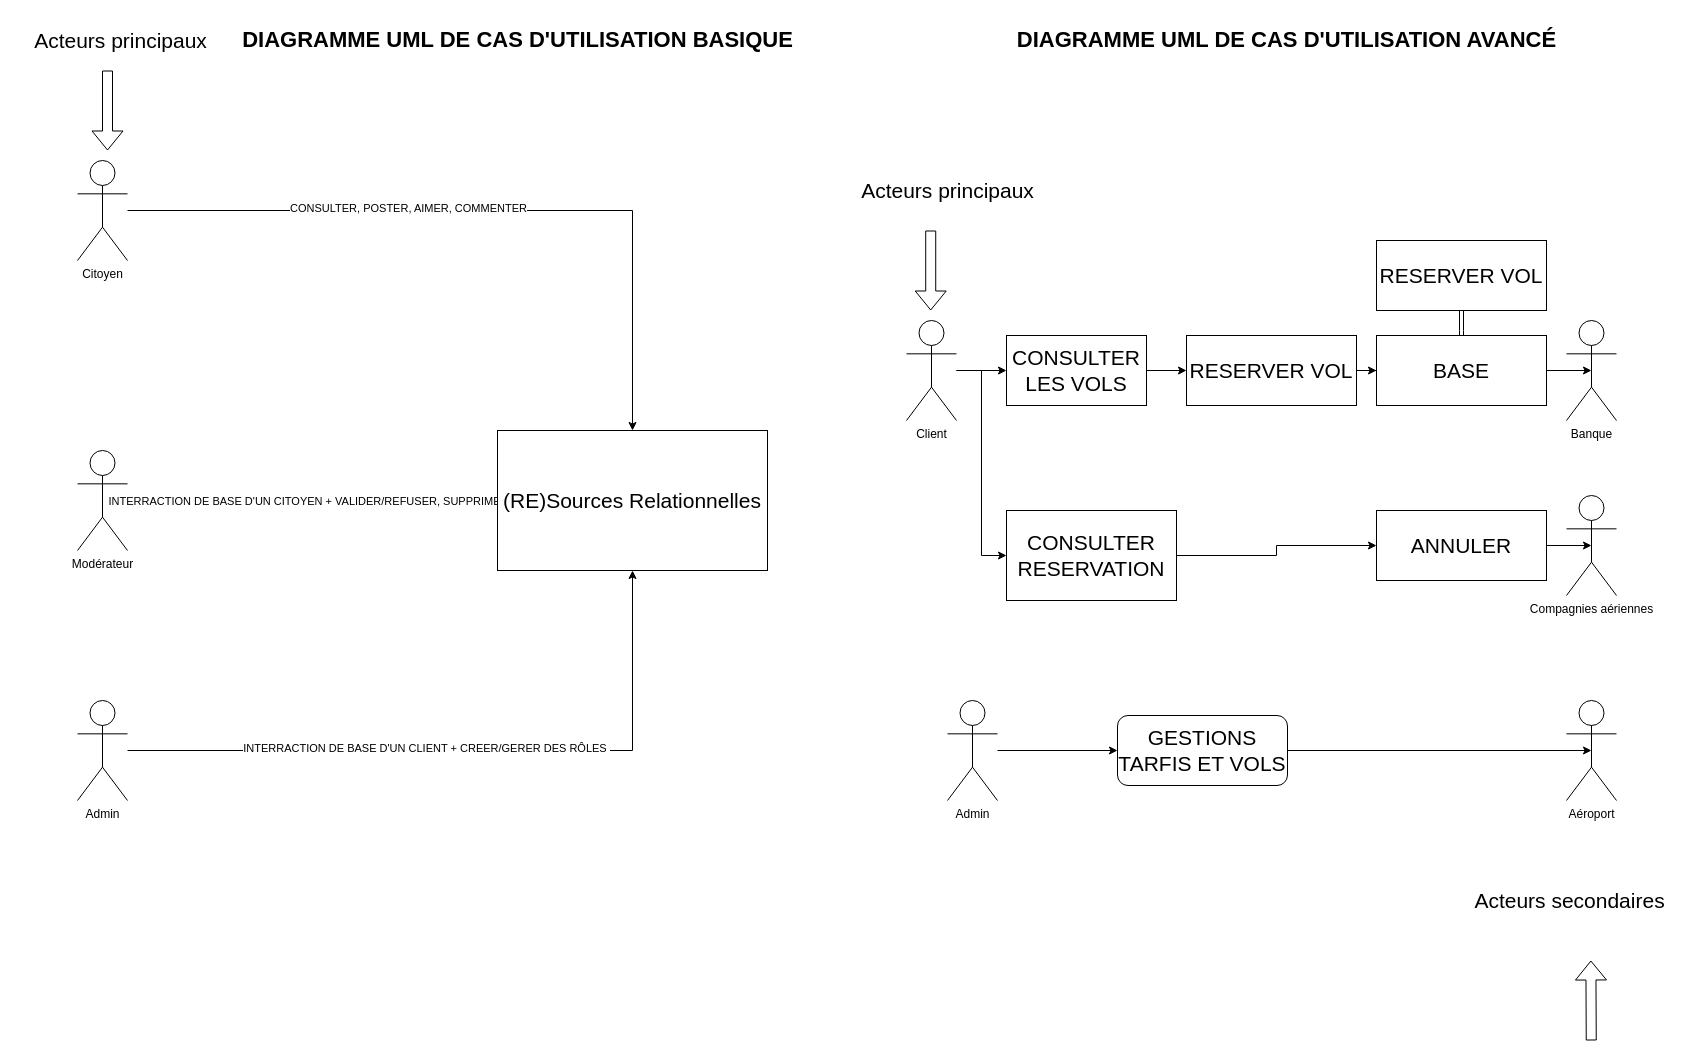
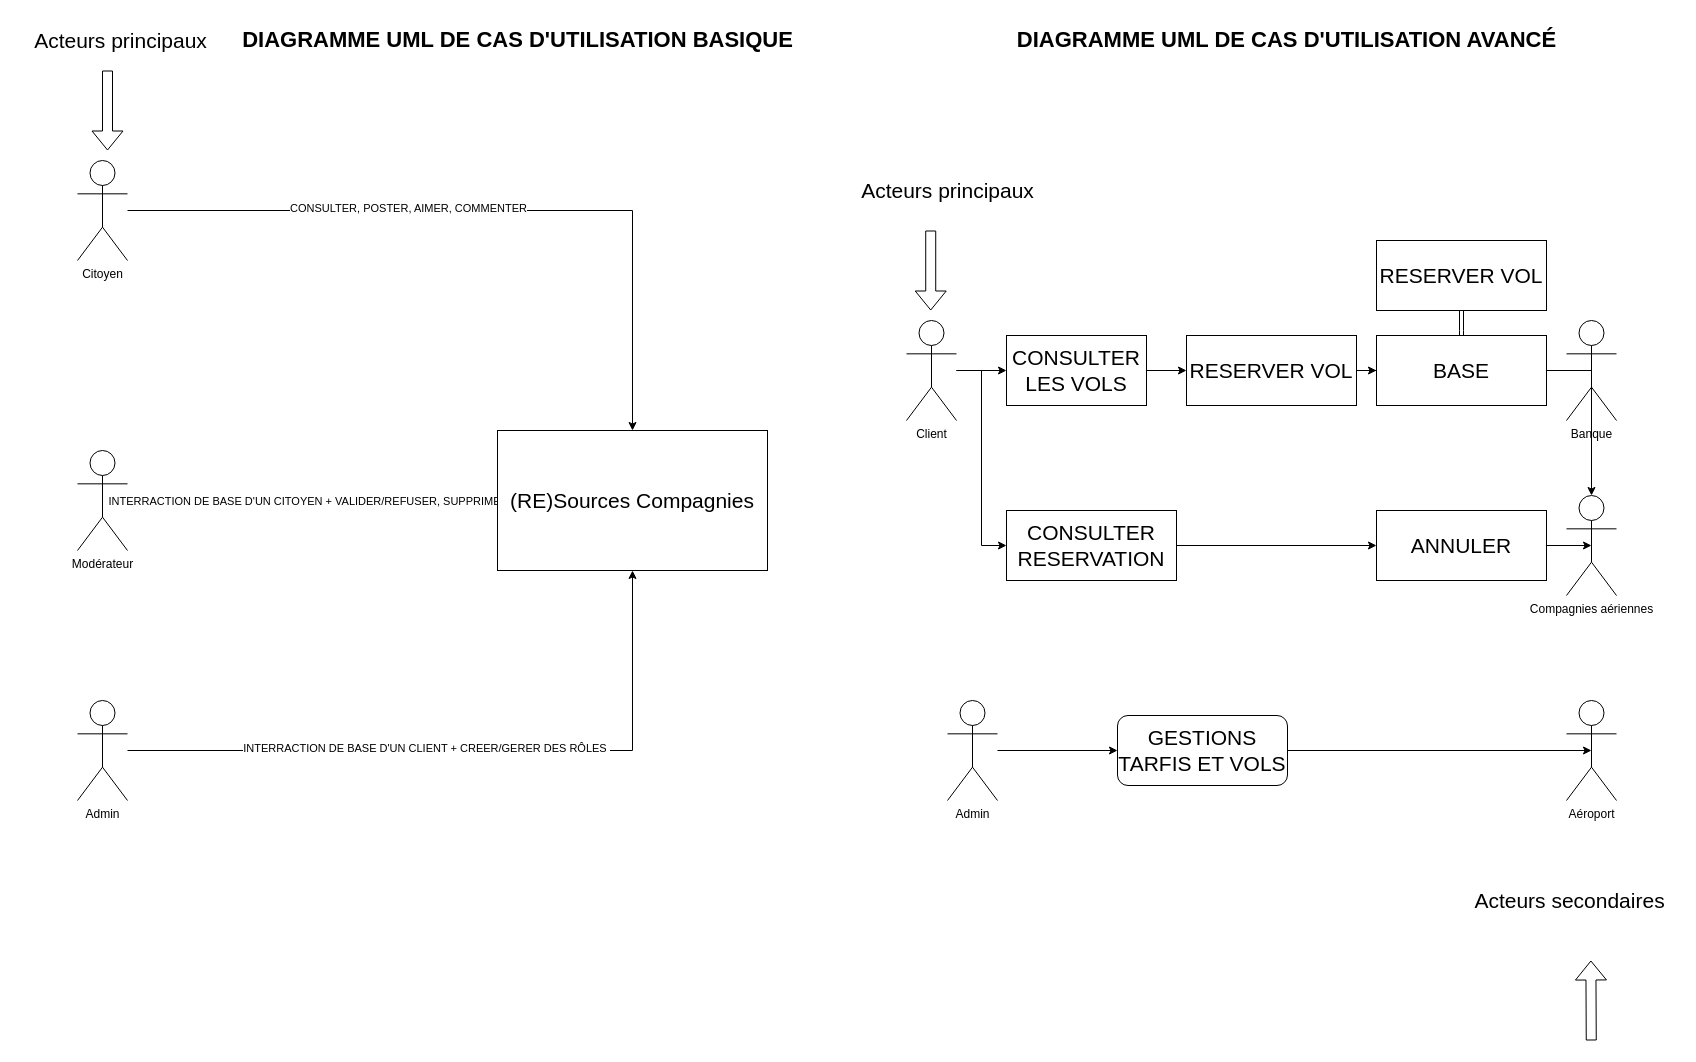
(1583, 371) -> (1592, 440)
(633, 501) -> (633, 501)
(1092, 556) -> (1092, 546)
